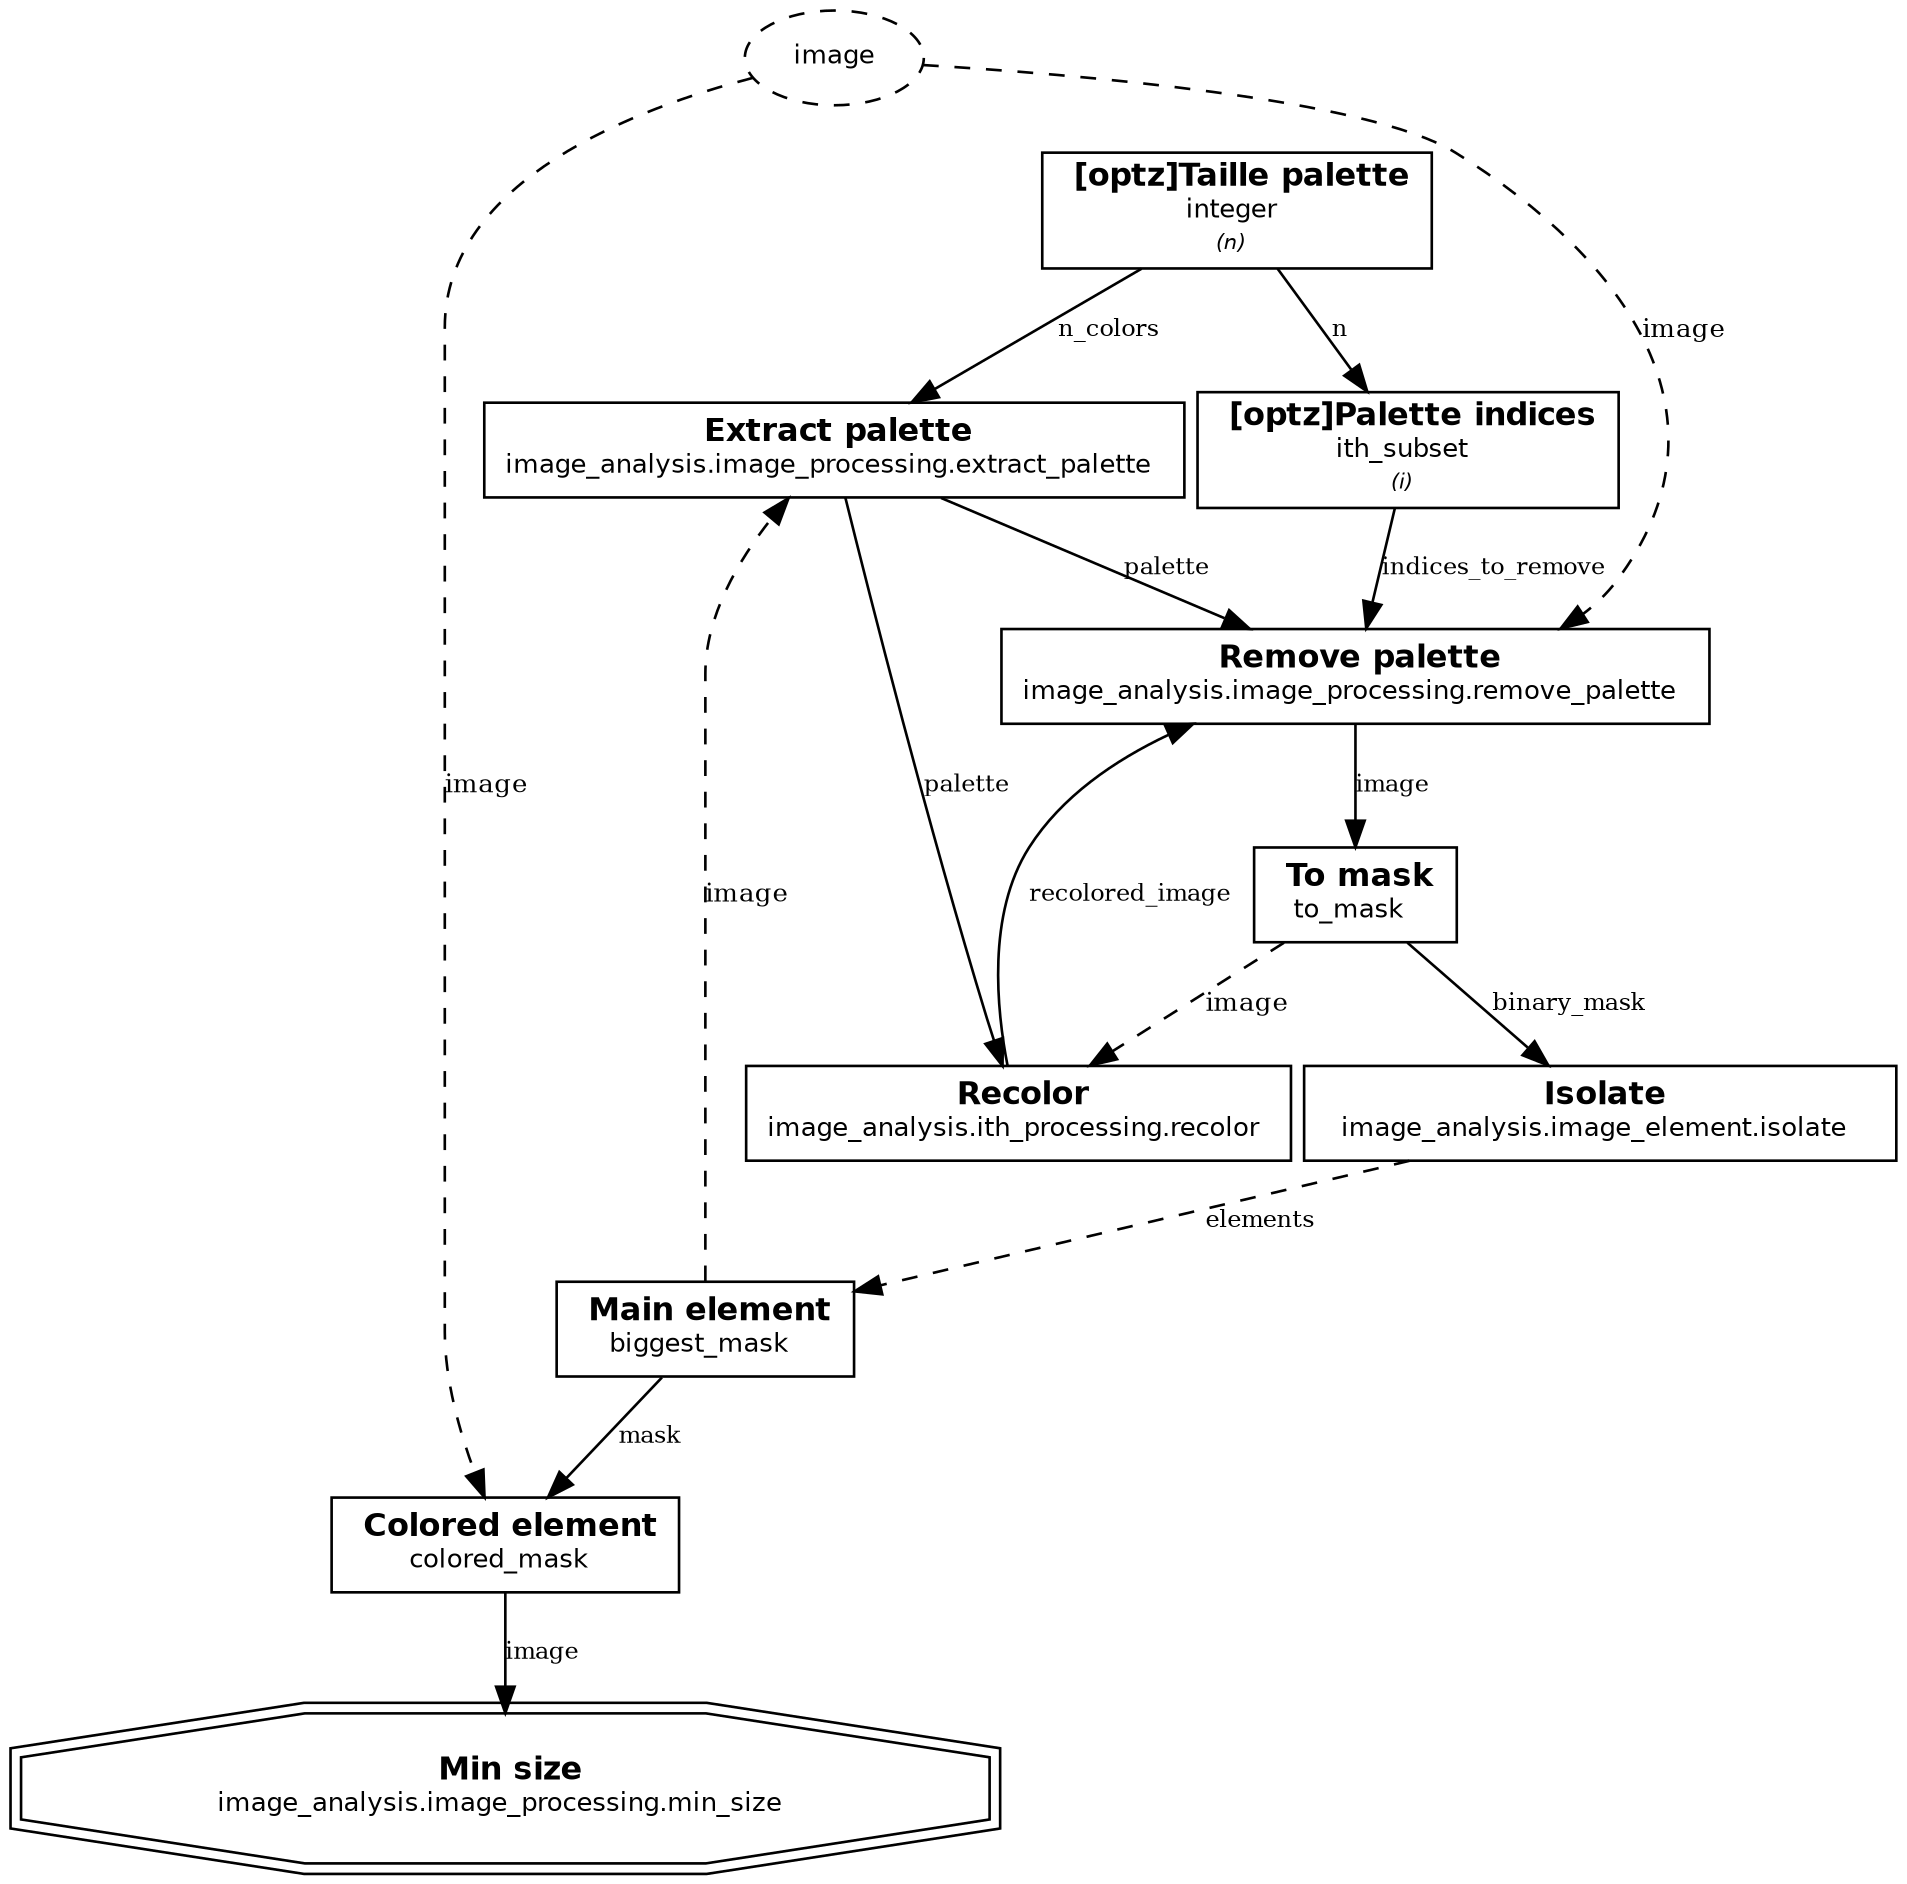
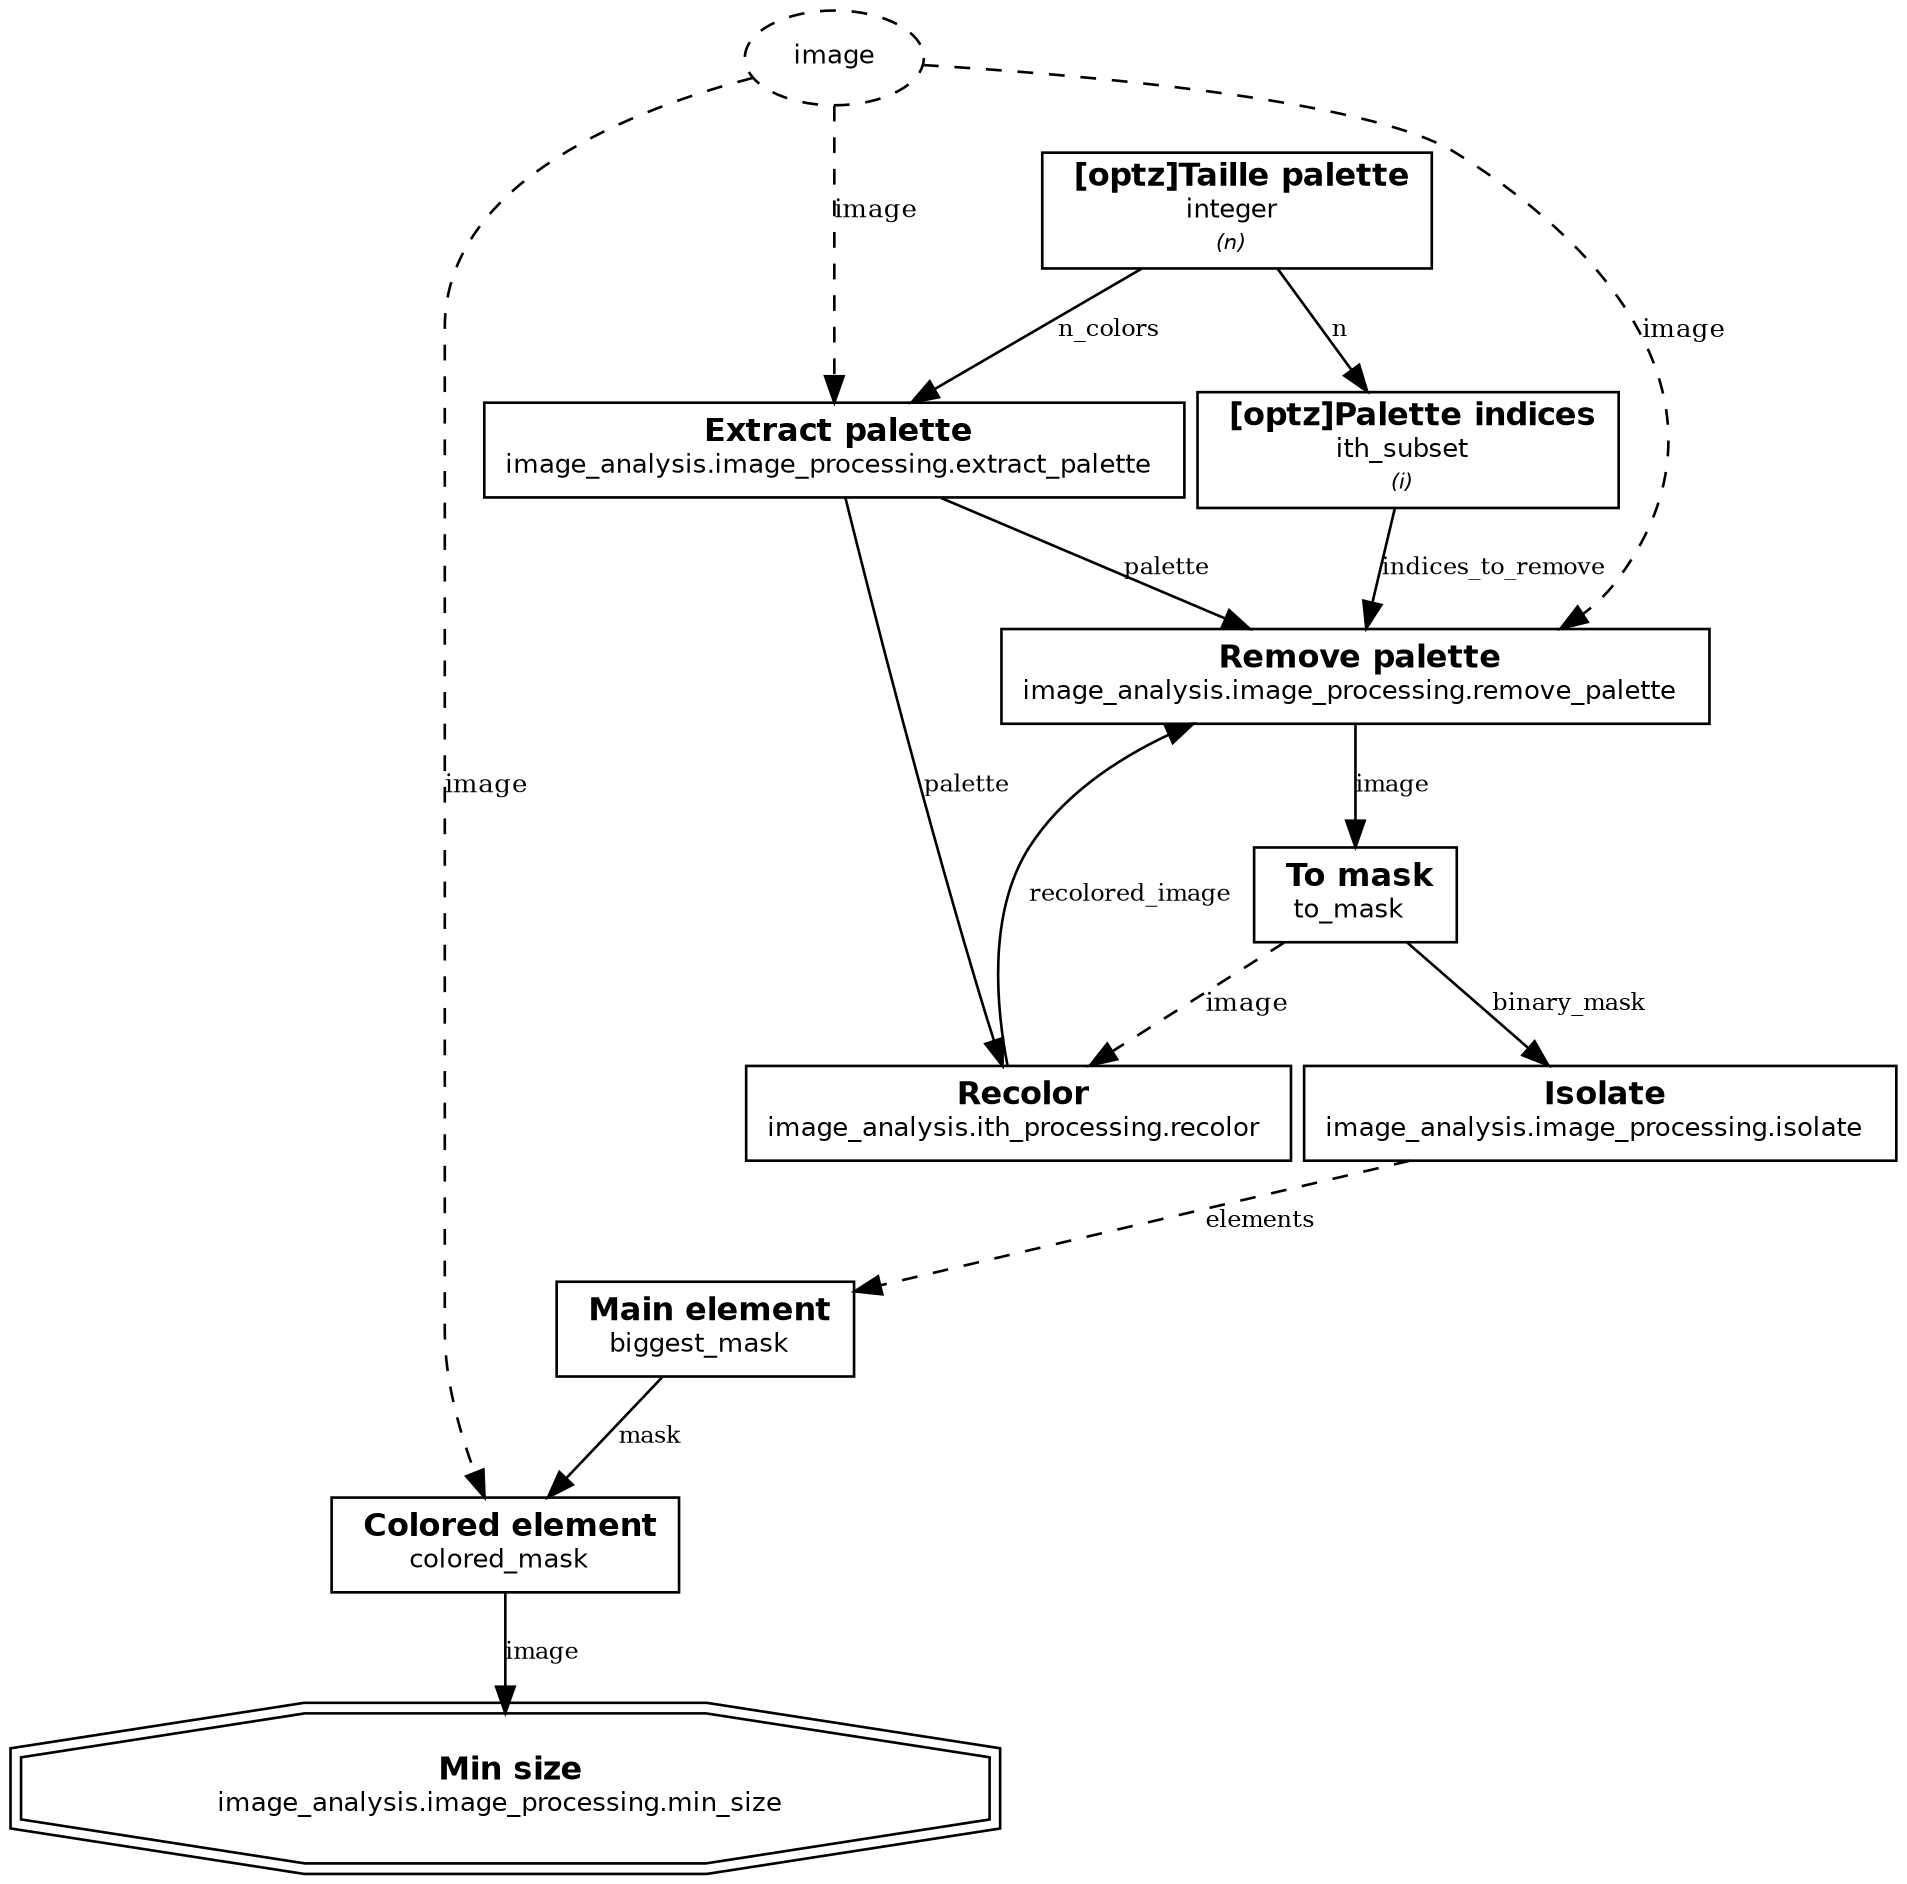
(705, 892) -> (834, 241)
(1595, 1128) -> (1595, 1128)
